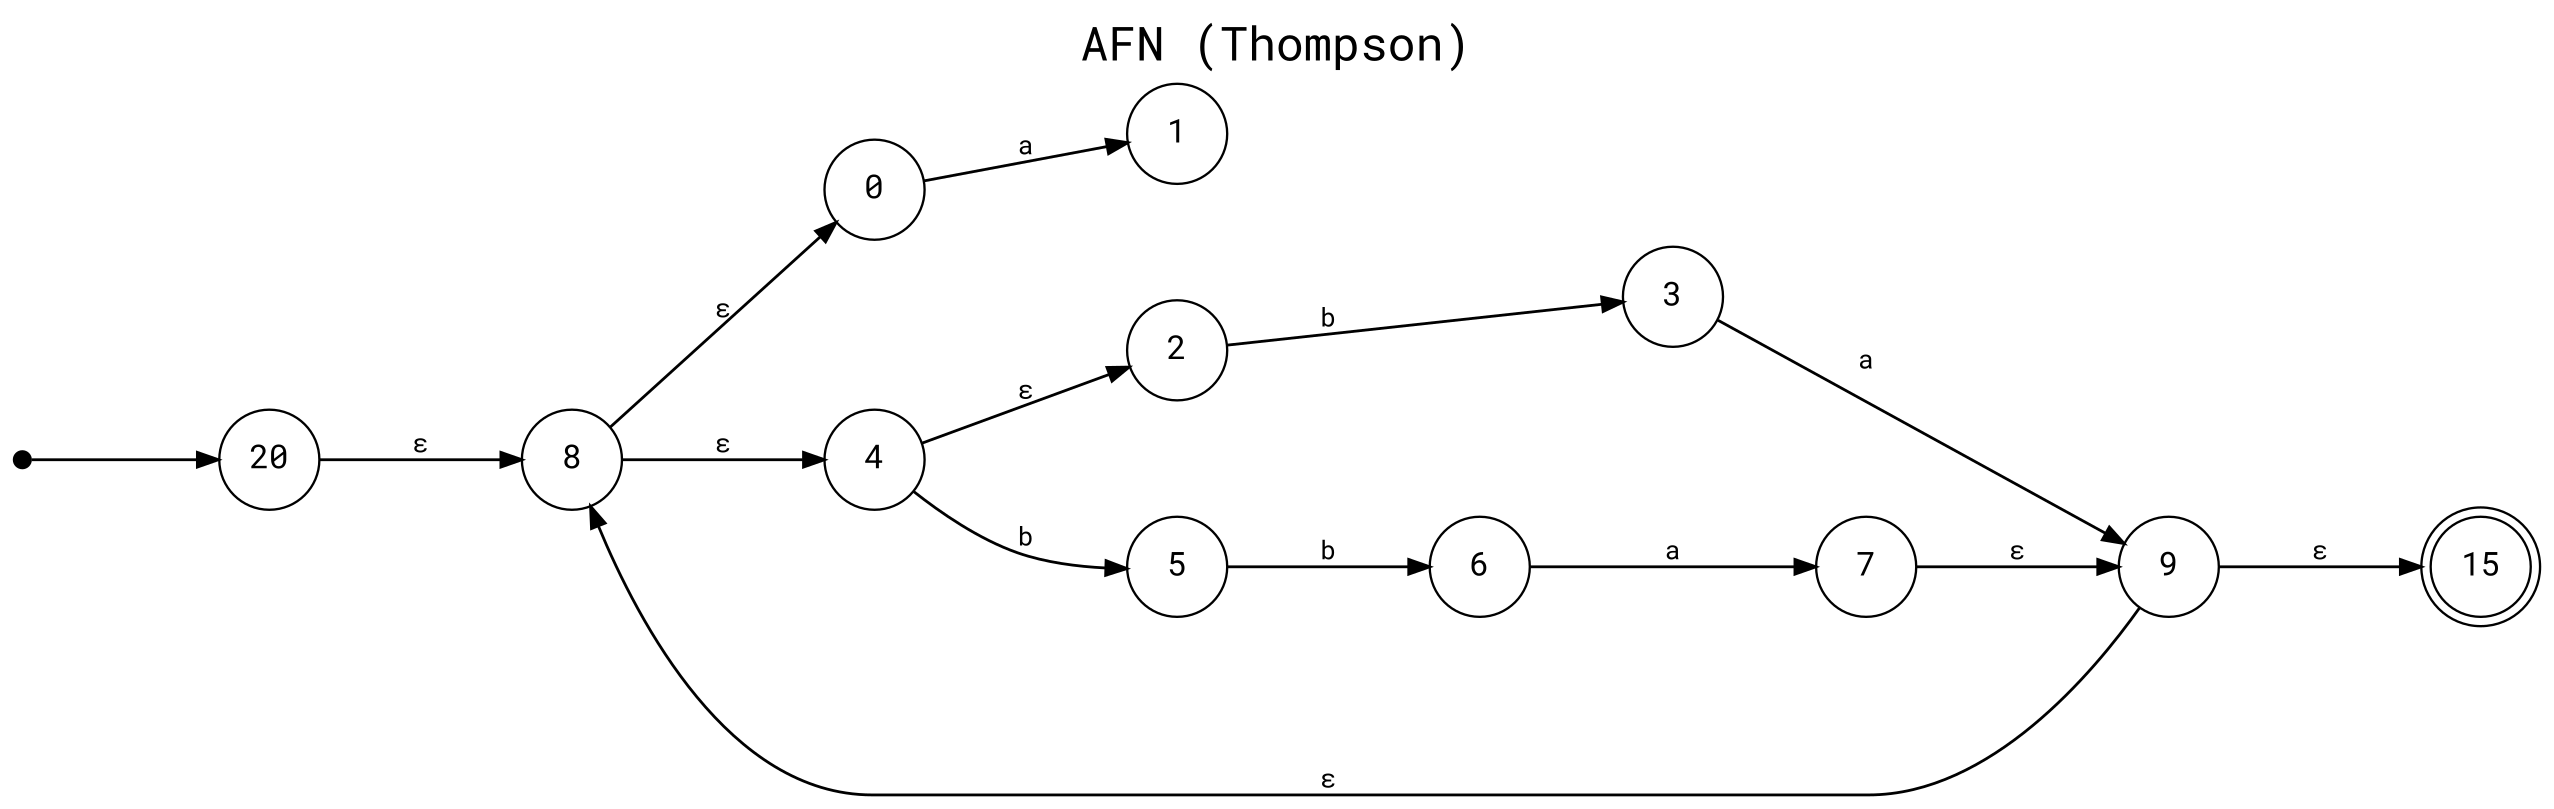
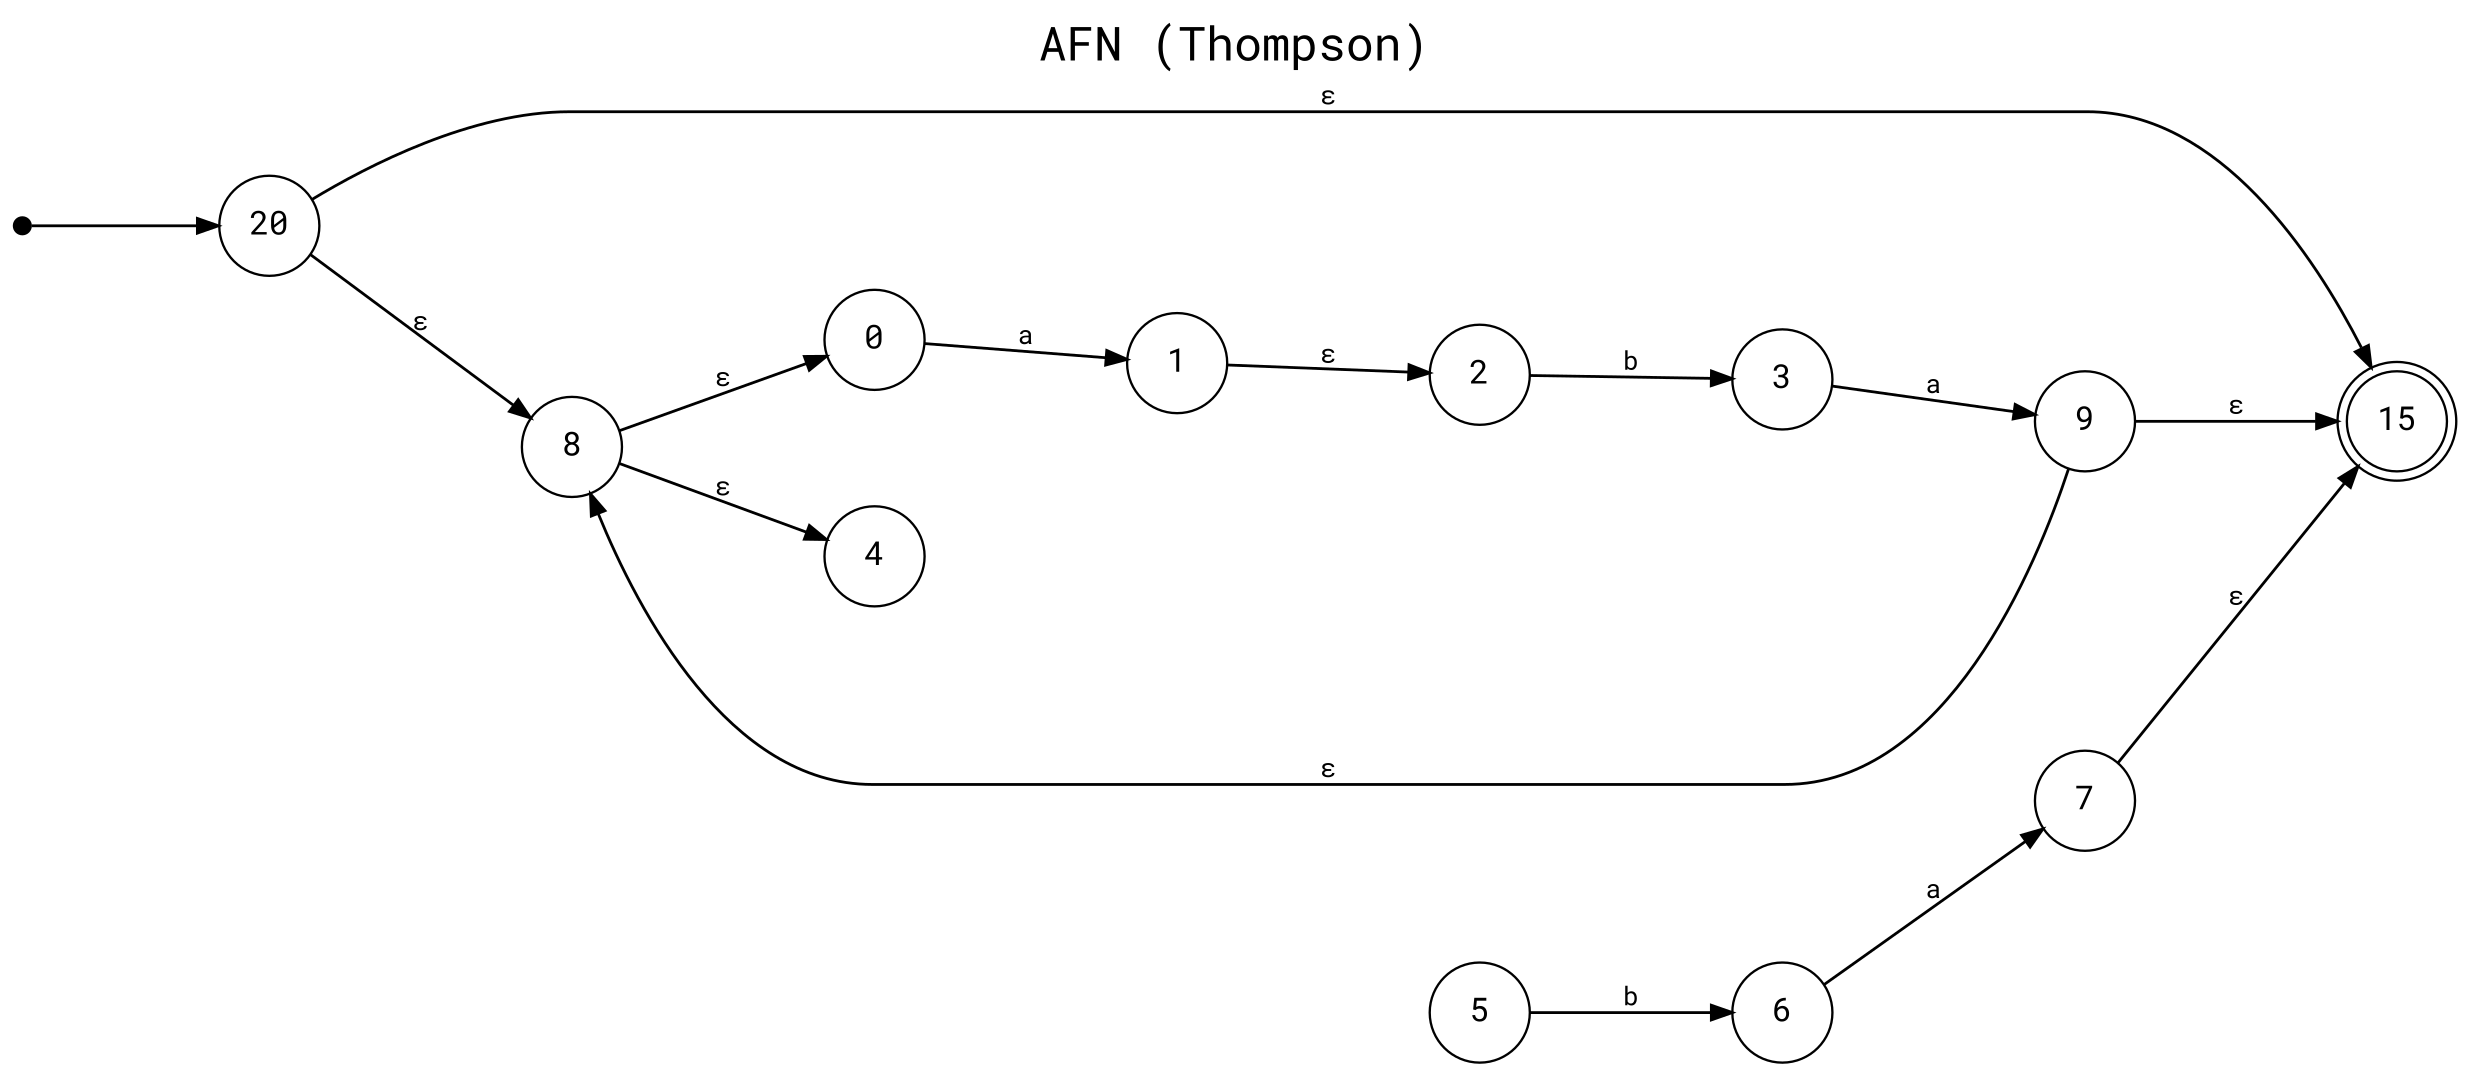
none -> (1381, 112)
(1016, 409) -> (1318, 369)
(1003, 547) -> none
(2007, 567) -> (2231, 623)
